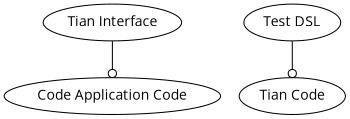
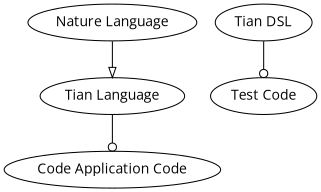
(112, 22) -> (112, 96)
none -> (112, 22)
(292, 22) -> (264, 22)
(292, 96) -> (264, 96)
